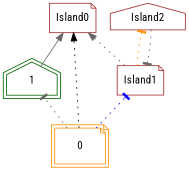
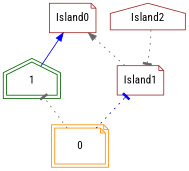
(139, 50) -> none
(50, 53) -> (50, 53)
(77, 85) -> none
